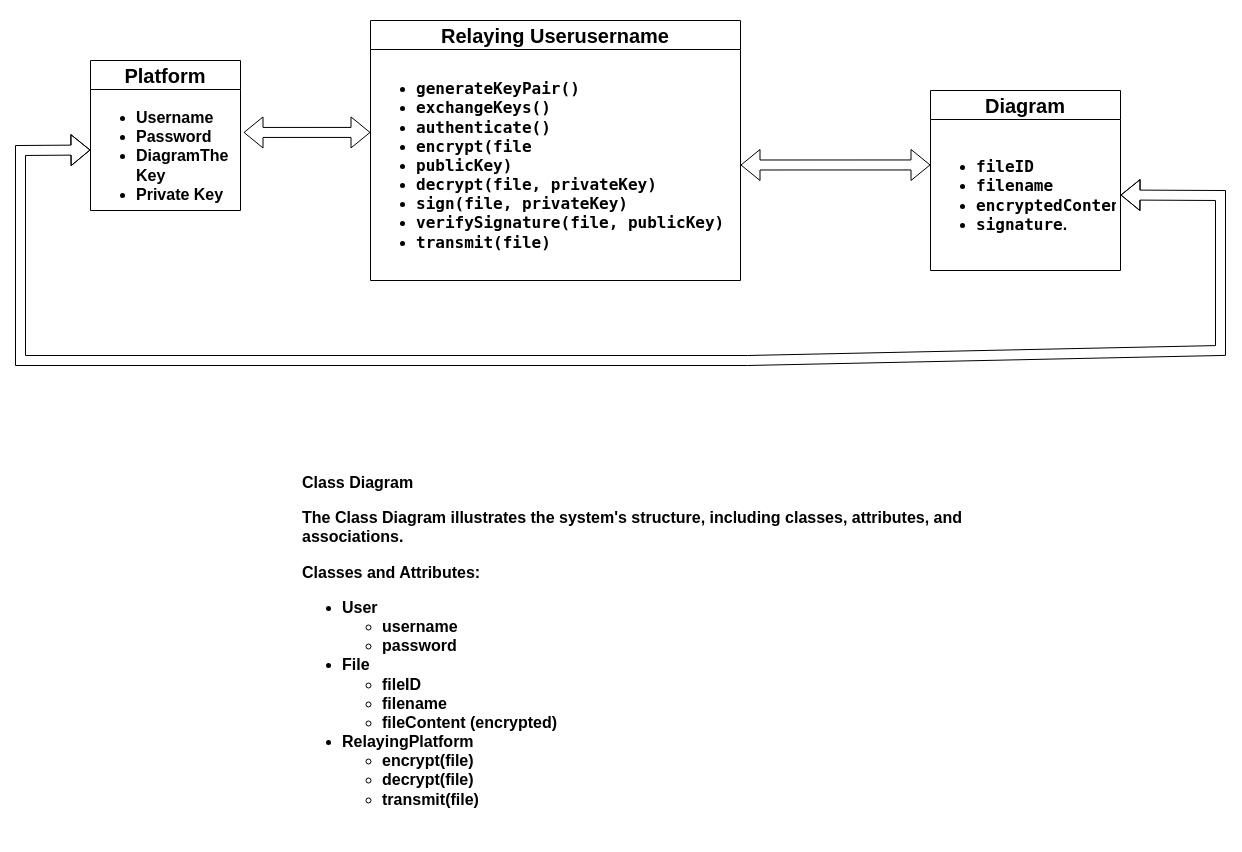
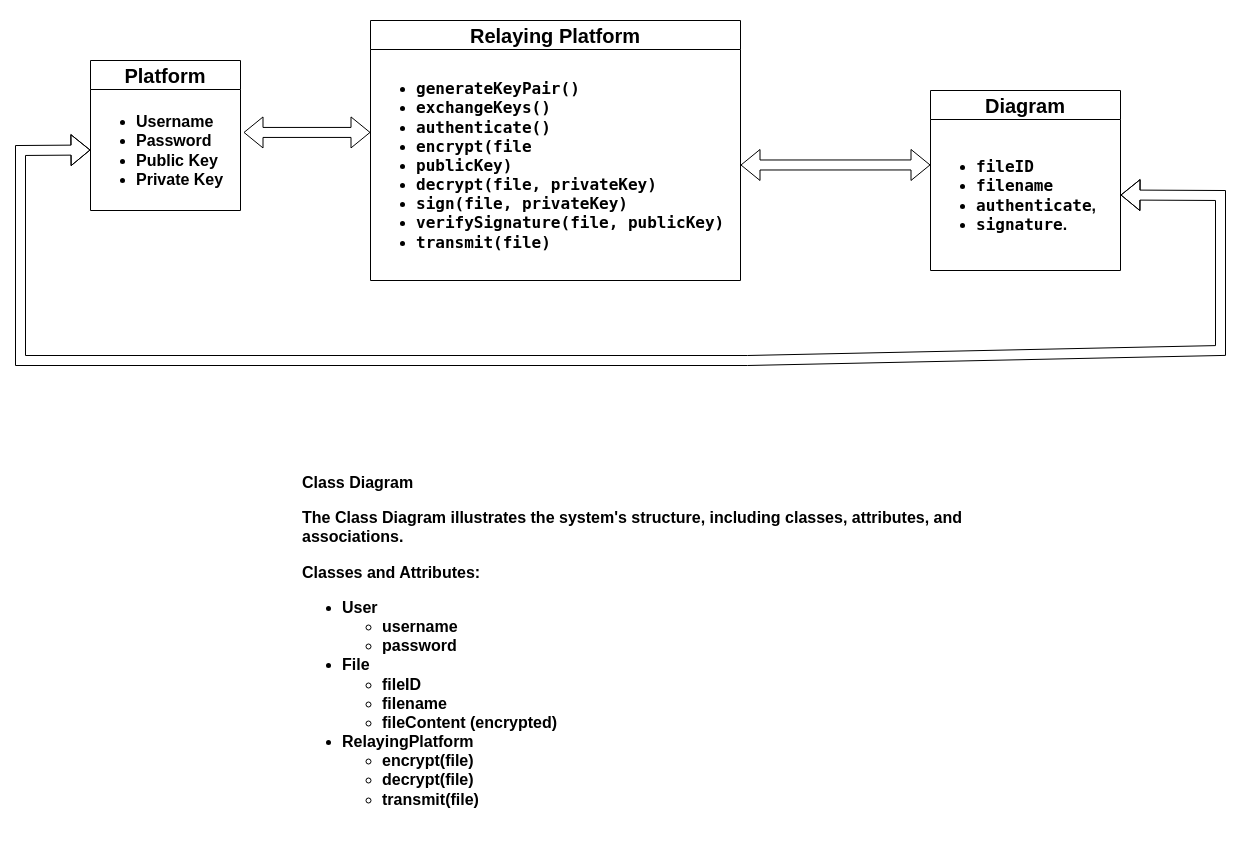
(556, 36) -> (556, 36)
(140, 151) -> (130, 151)
(992, 196) -> (977, 196)
